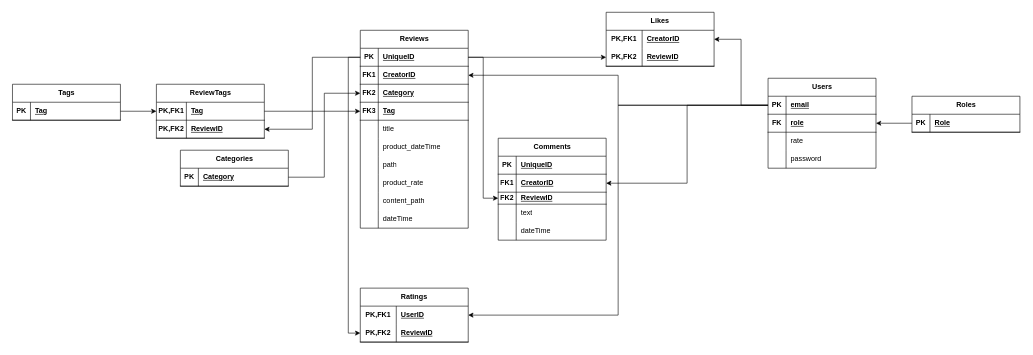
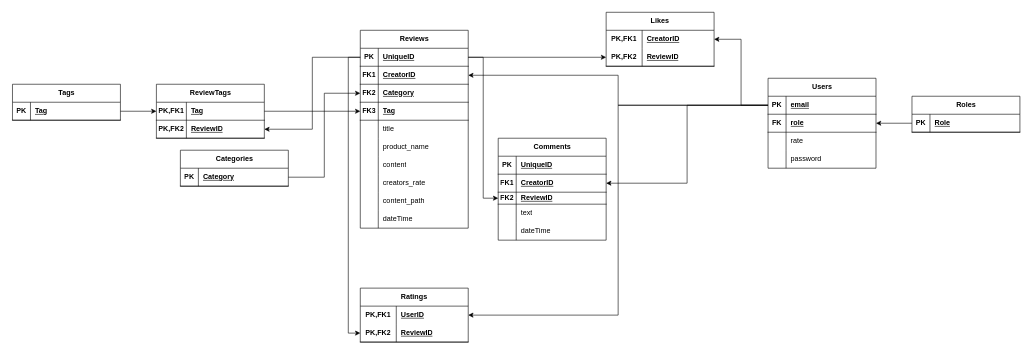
(414, 147) -> (407, 147)
(391, 165) -> (397, 165)
(407, 183) -> (409, 183)
